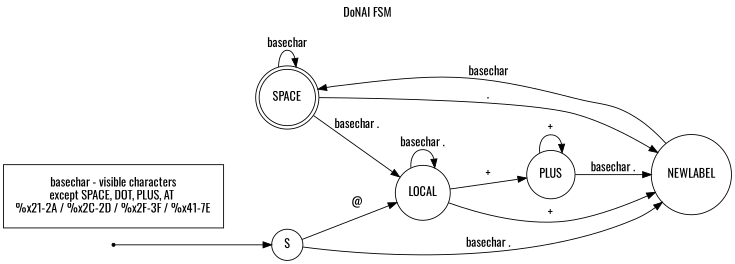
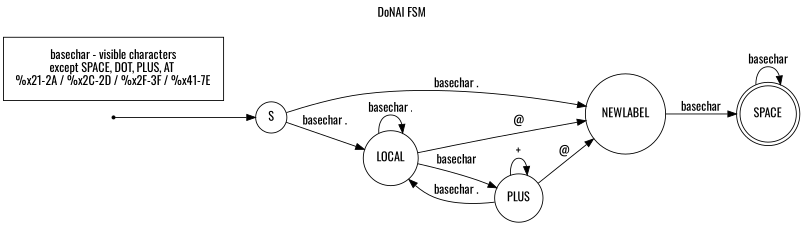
(489, 103) -> none
(353, 144) -> (453, 202)
(613, 168) -> (564, 152)
(489, 174) -> (456, 160)
(357, 203) -> (325, 121)
(551, 213) -> (519, 121)
